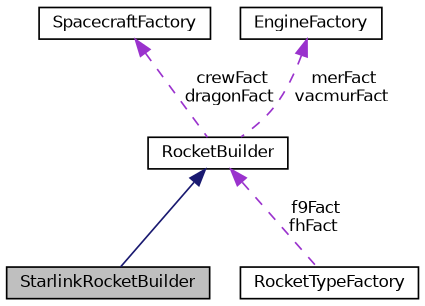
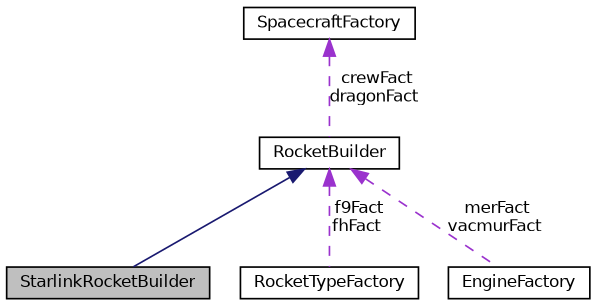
(278, 101) -> (432, 223)
